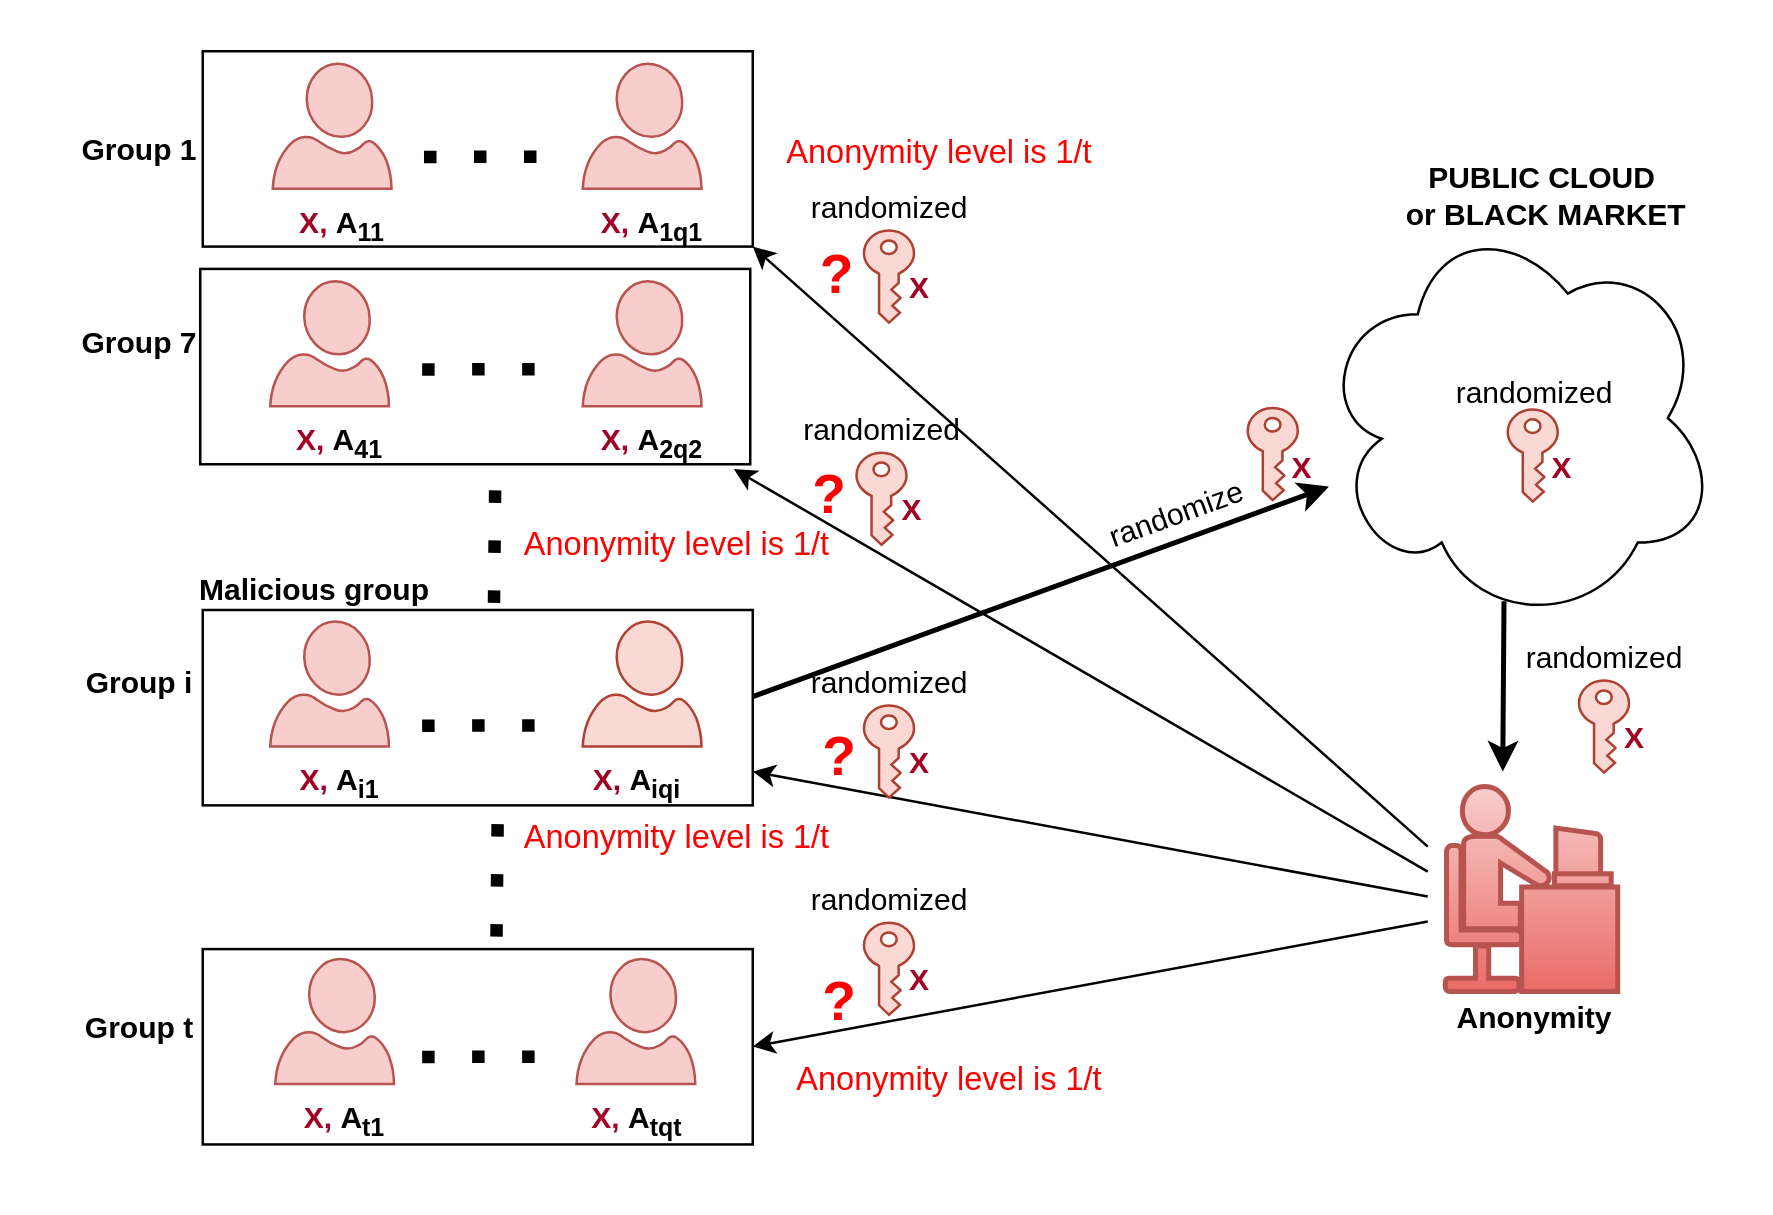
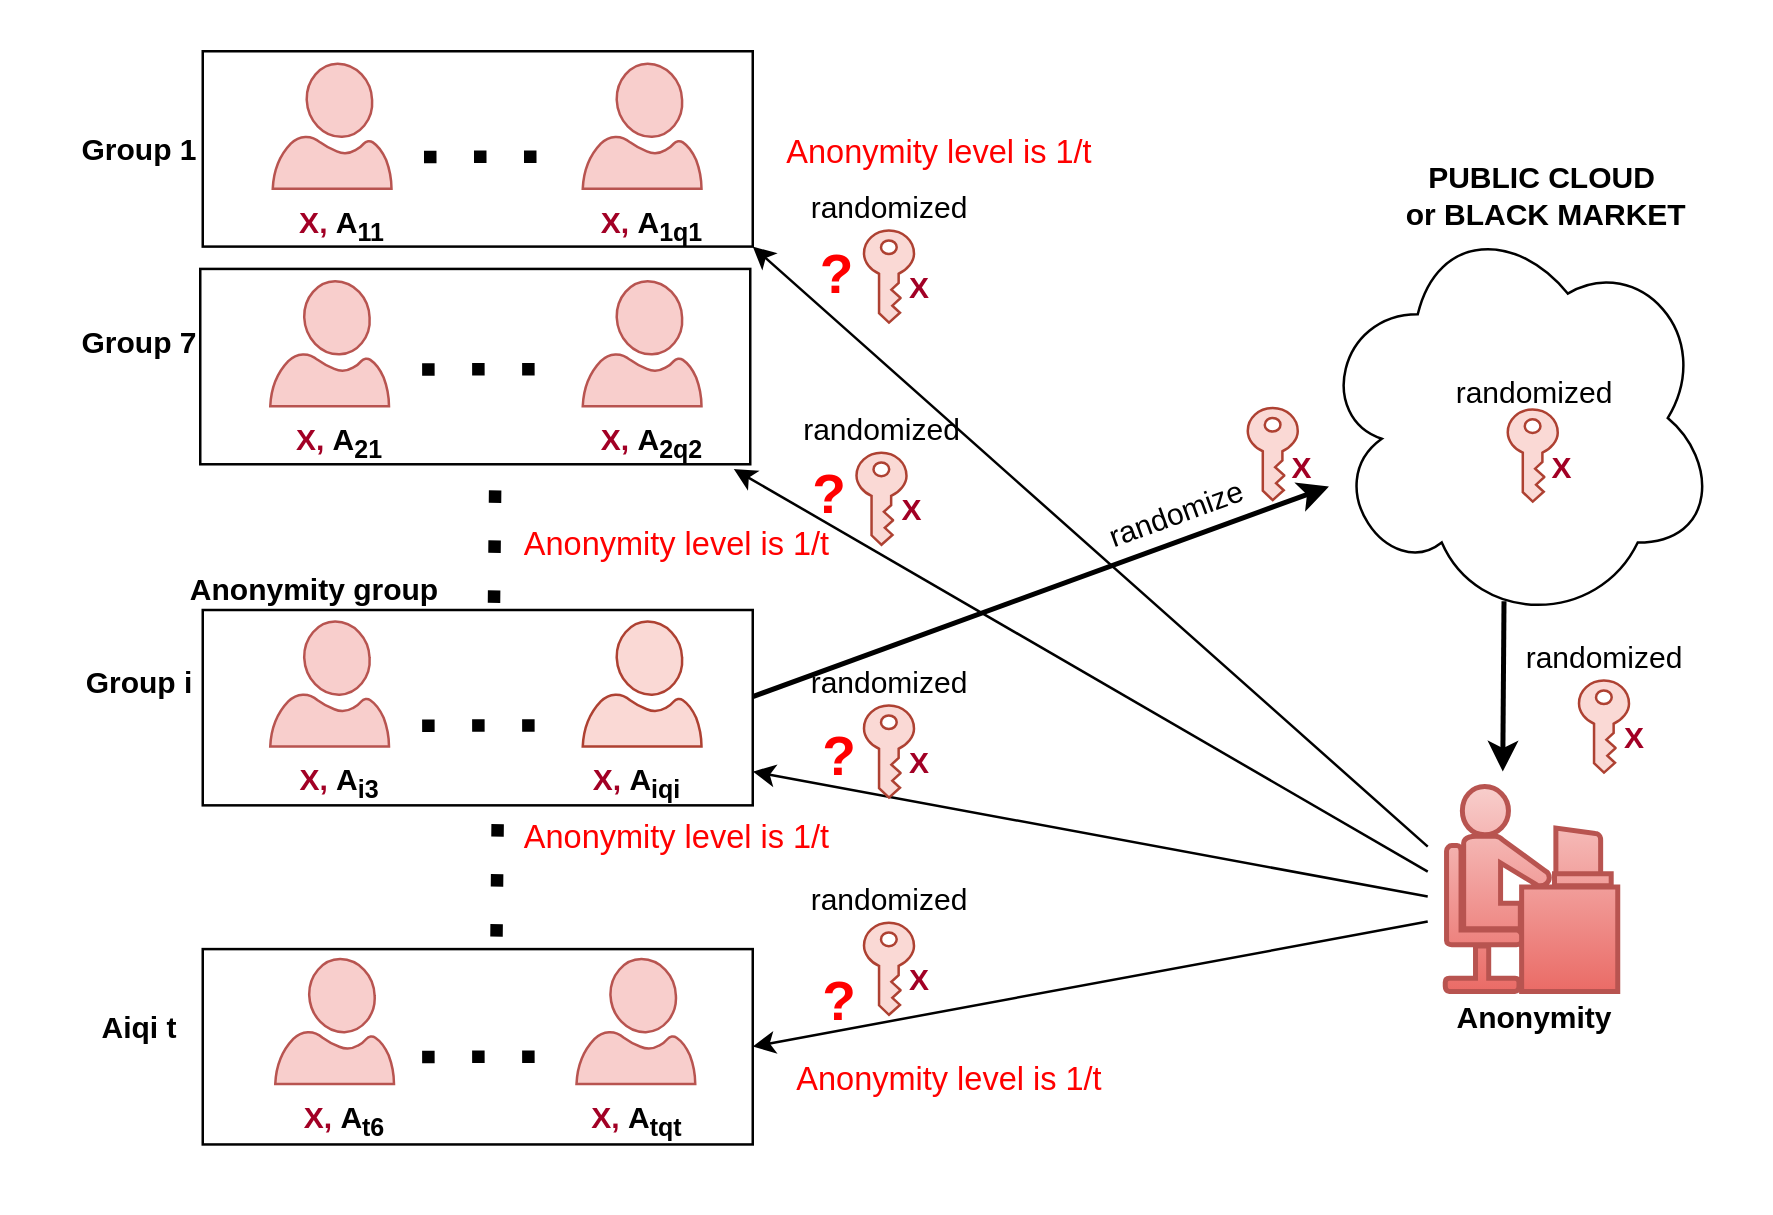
(340, 444) -> (340, 444)
(315, 591) -> (315, 591)
(340, 784) -> (340, 784)
(140, 1029) -> (140, 1029)
(345, 1121) -> (345, 1121)
